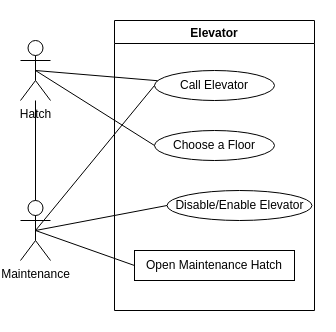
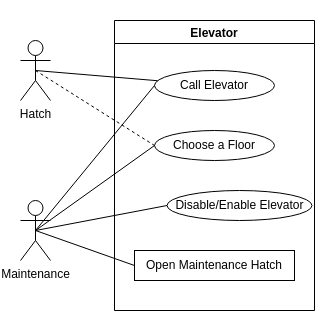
(94, 107) -> (94, 107)
(36, 151) -> (102, 183)
